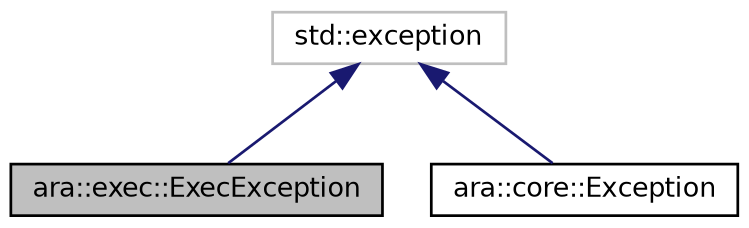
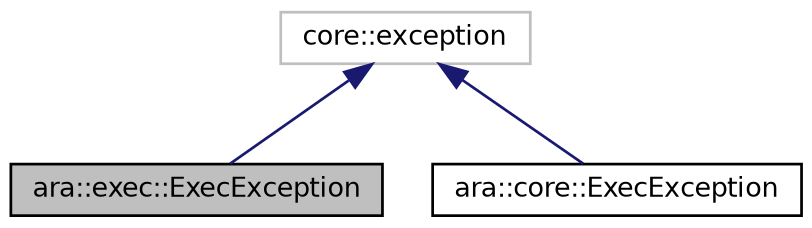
(389, 38) -> (406, 38)
(585, 190) -> (617, 190)
